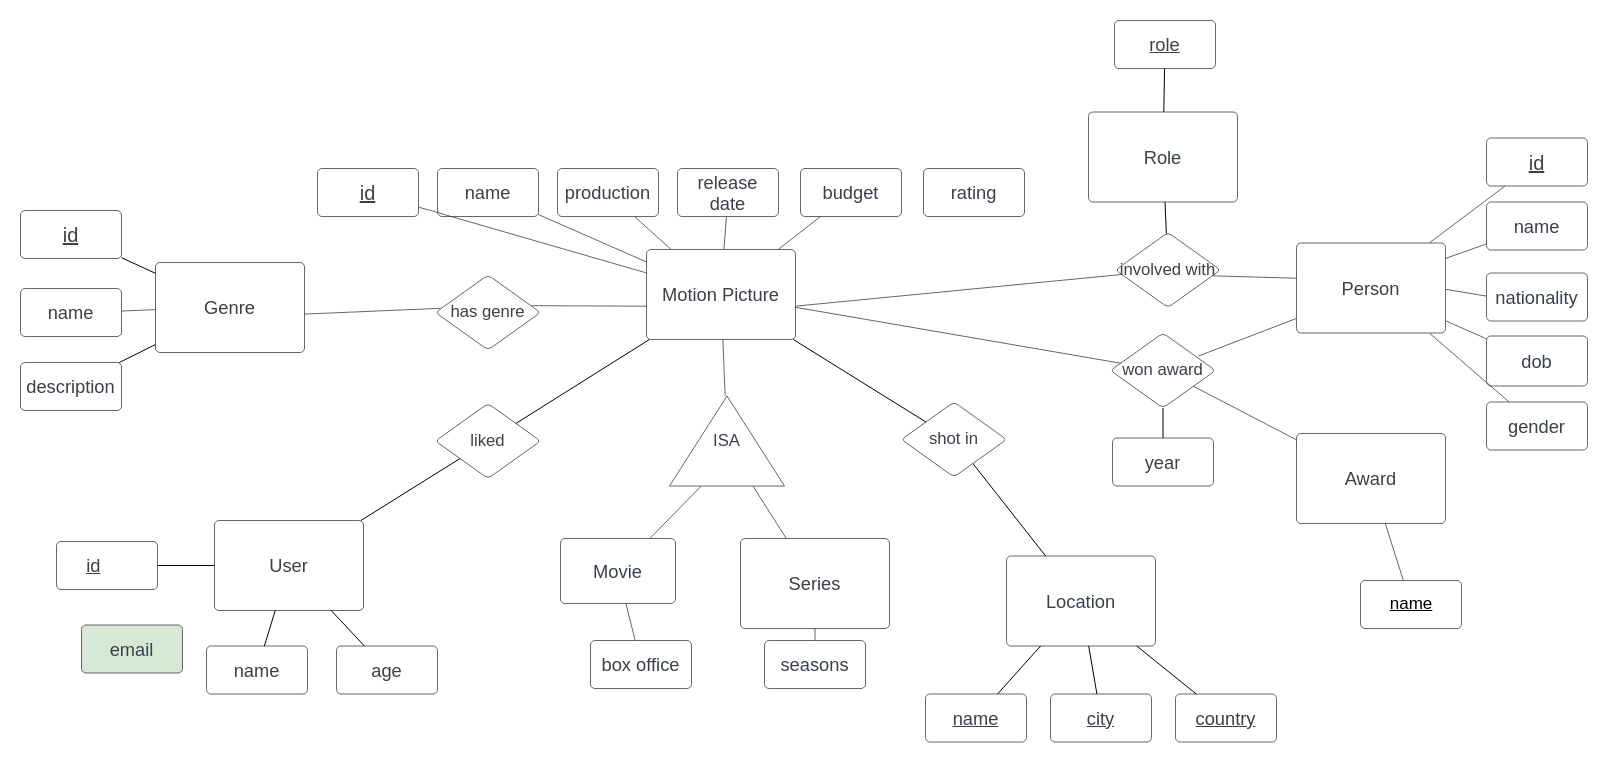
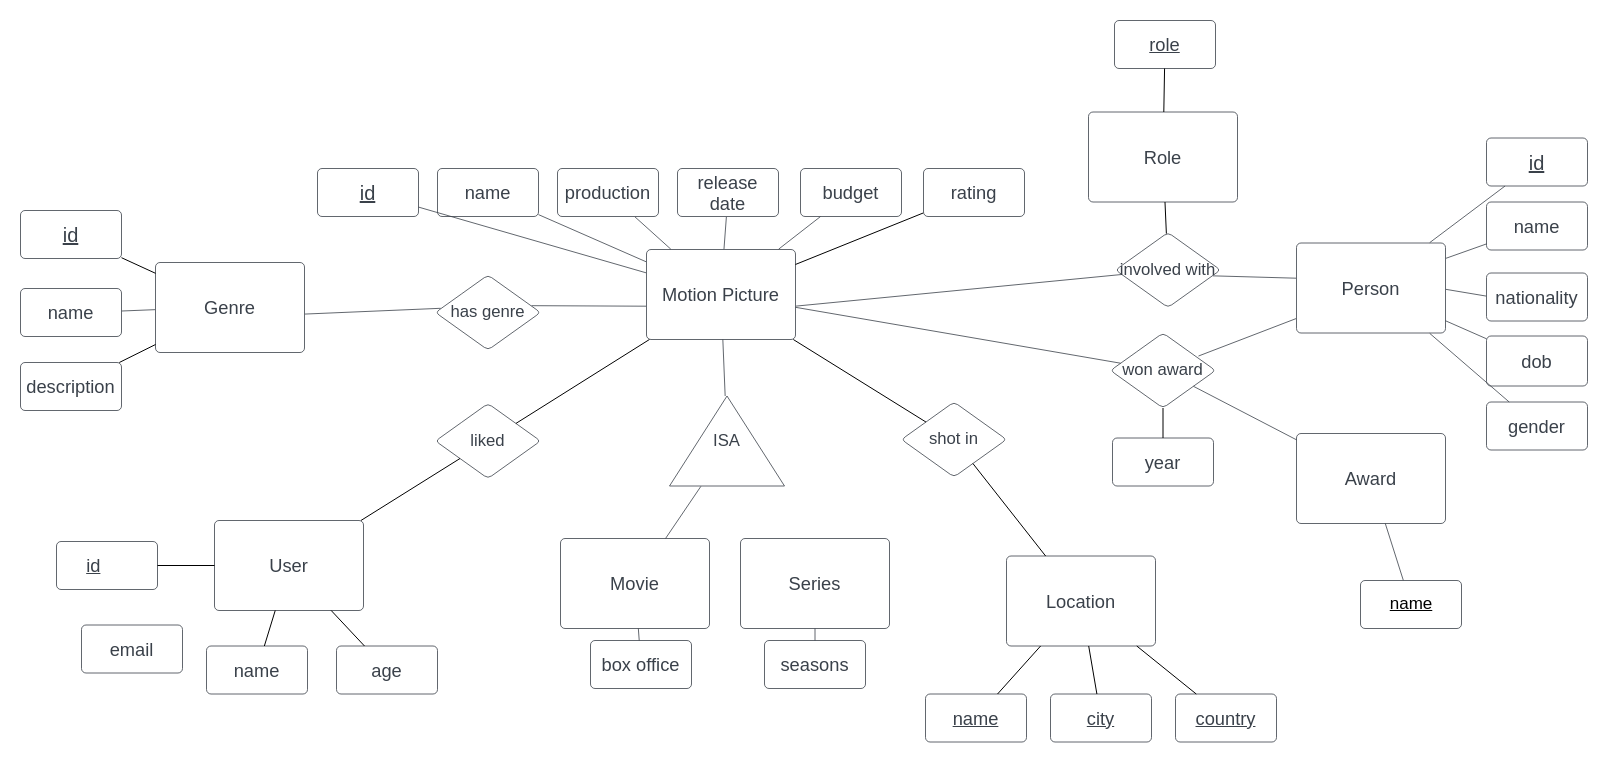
none -> (860, 239)
(770, 513) -> none
(618, 571) -> (635, 584)
(132, 649) -> (132, 649)
